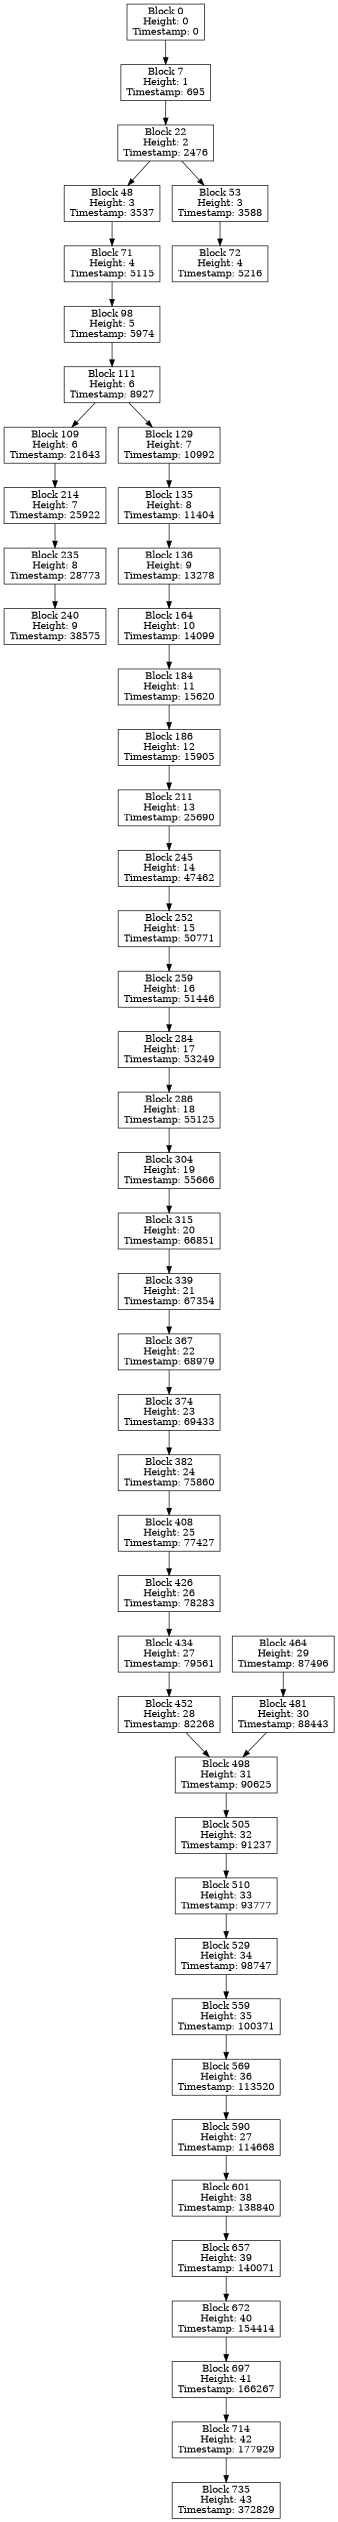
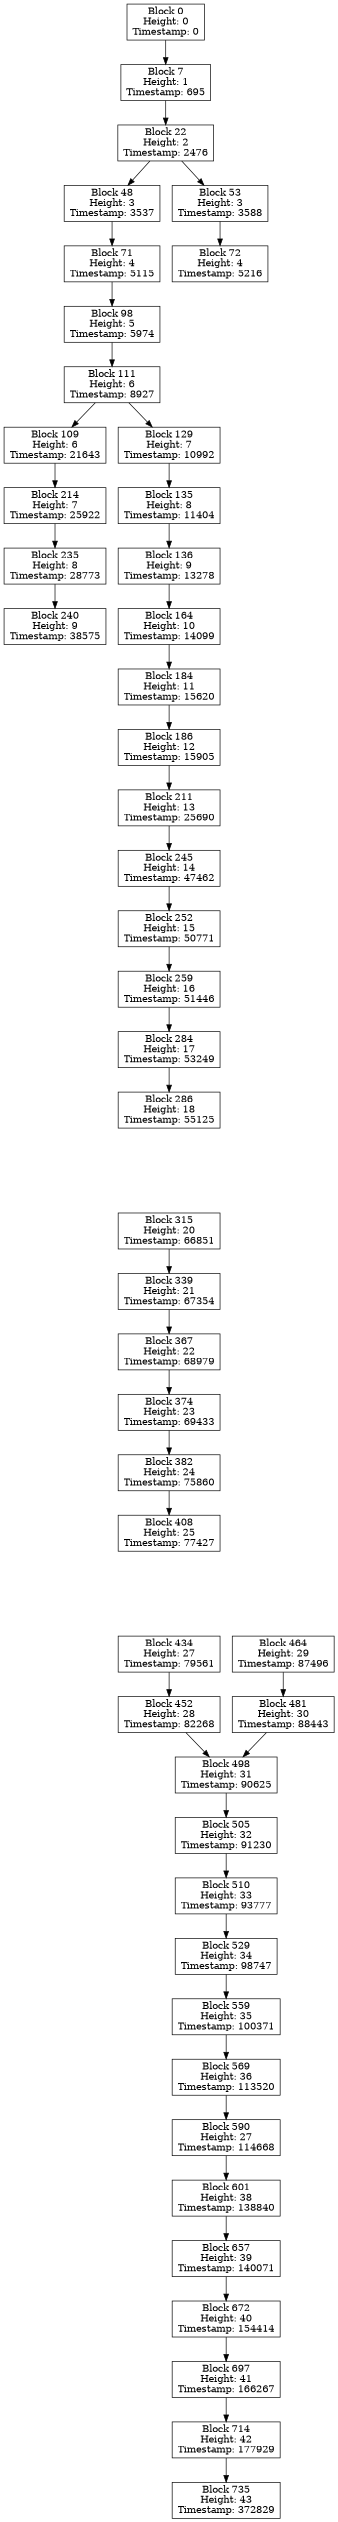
(169, 1171) -> none
(169, 1594) -> none
(226, 1835) -> (226, 1835)
